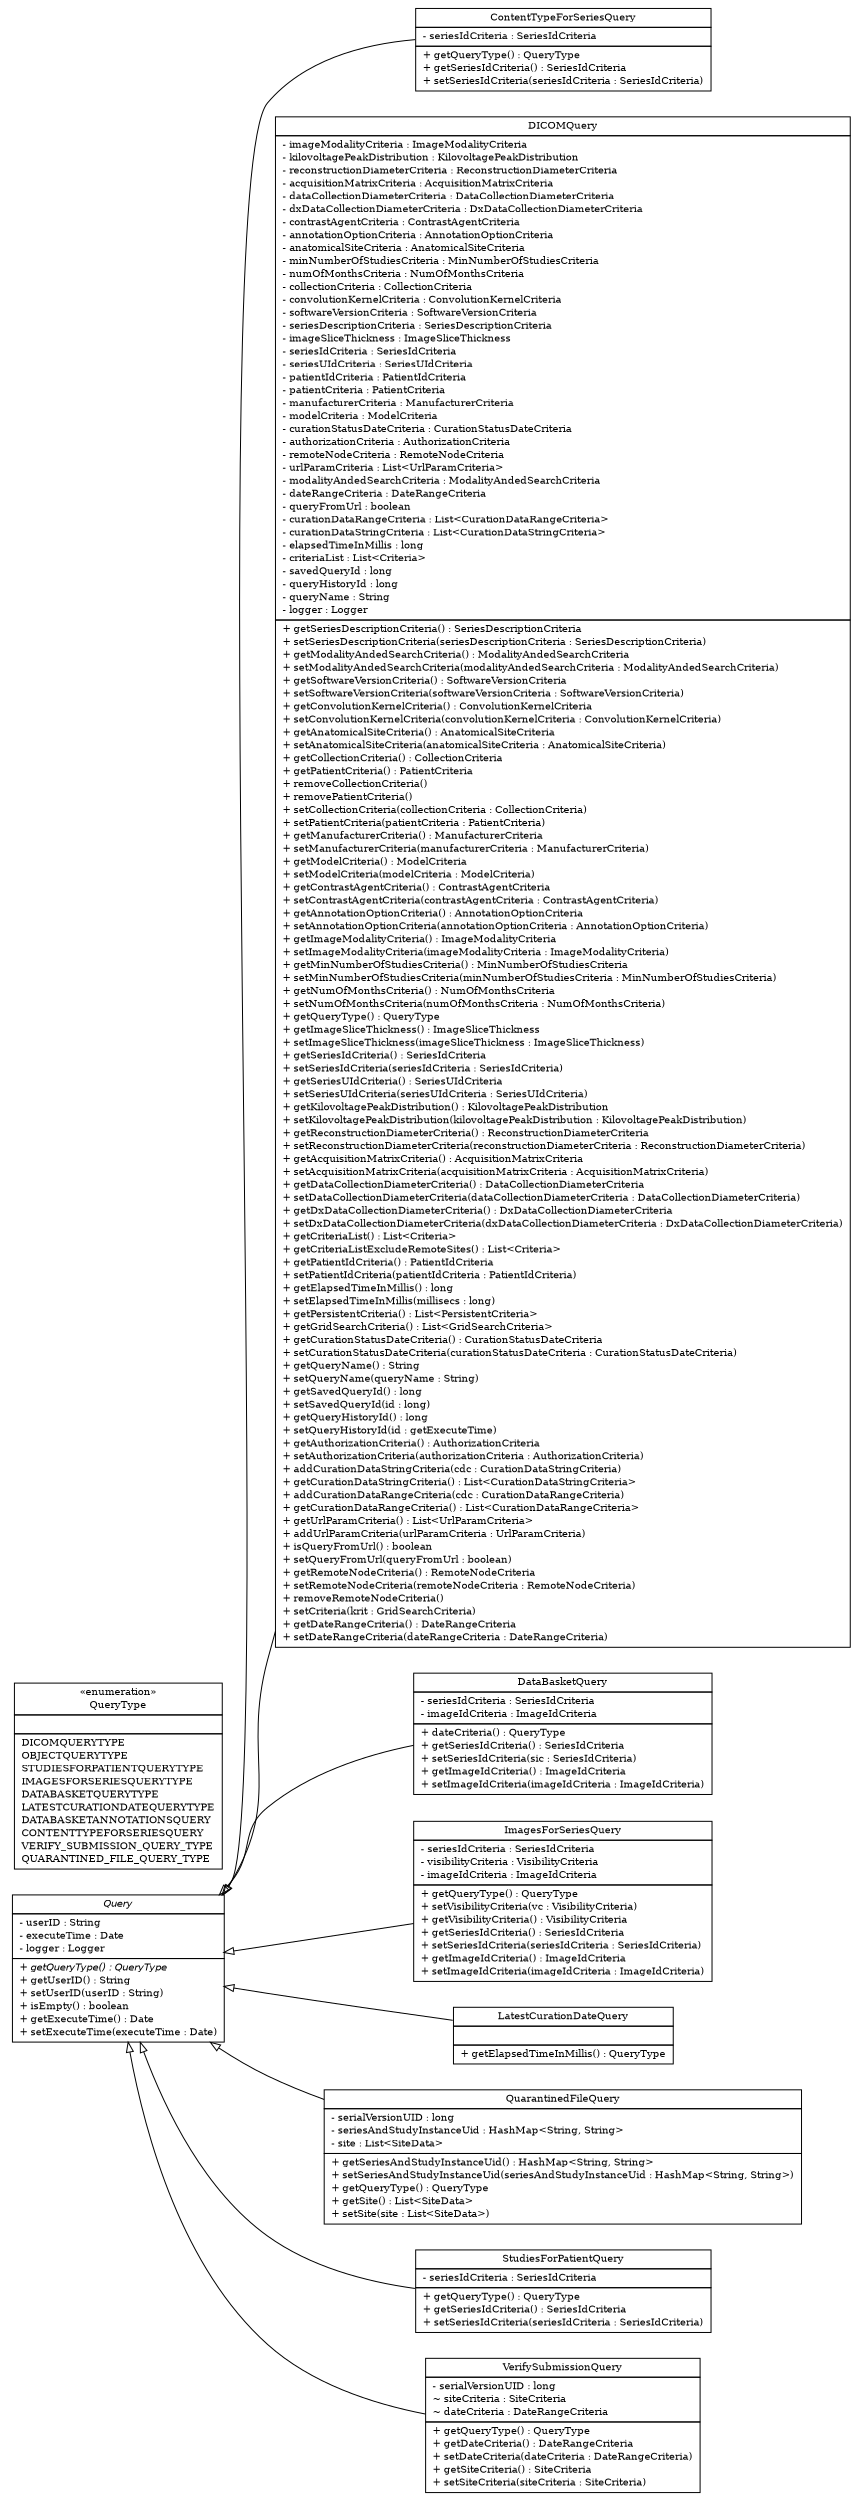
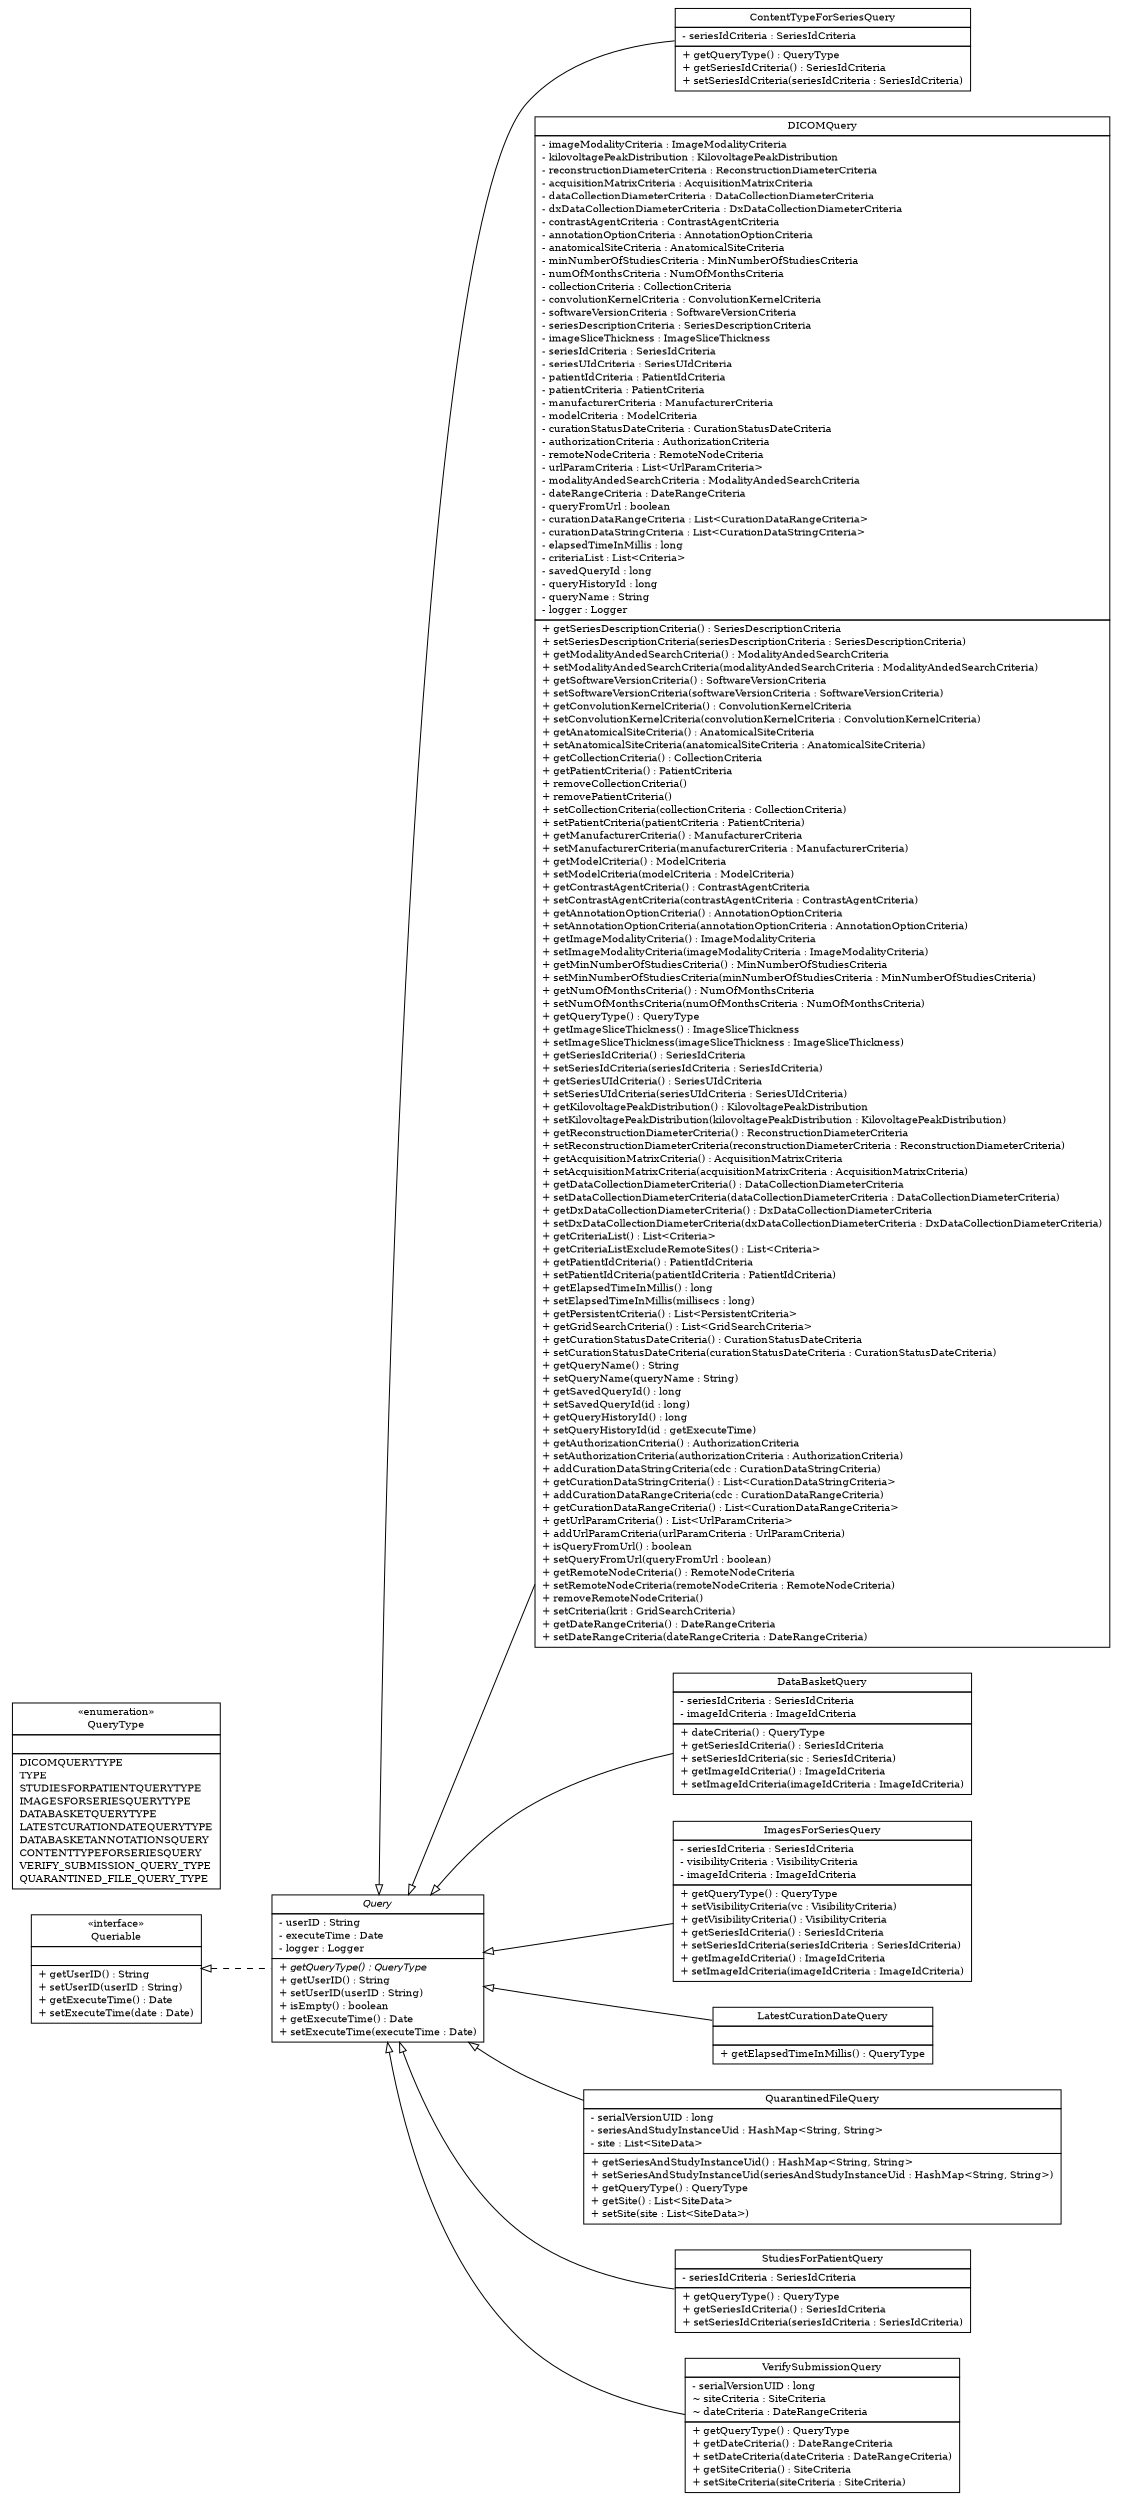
(75, 1756) -> (33, 1776)
none -> (116, 1969)
